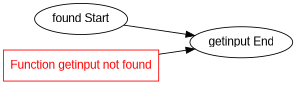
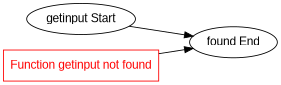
(81, 19) -> (81, 19)
(241, 42) -> (233, 42)
